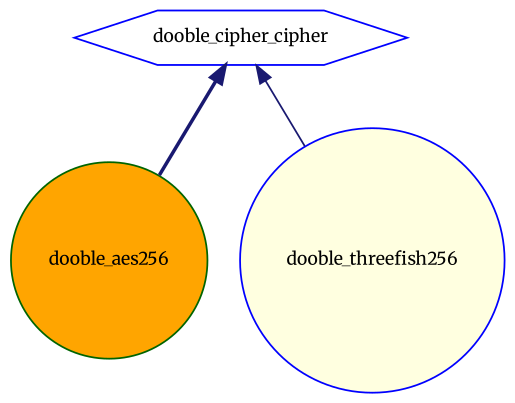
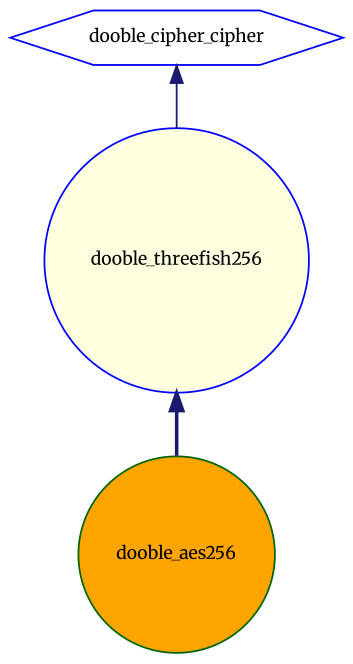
(188, 128) -> (177, 433)
